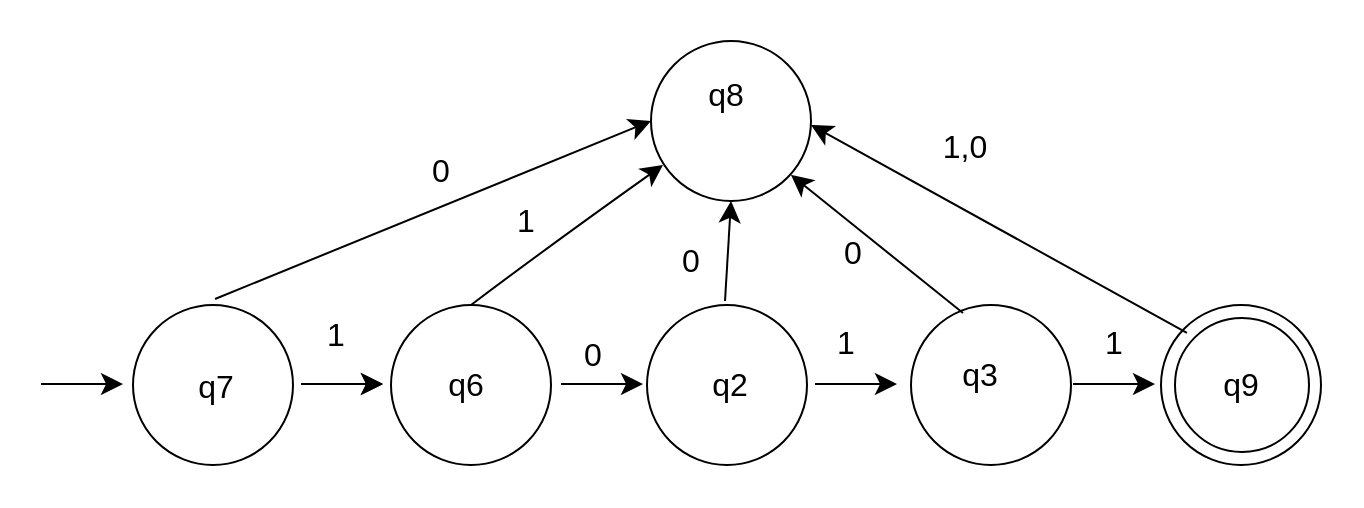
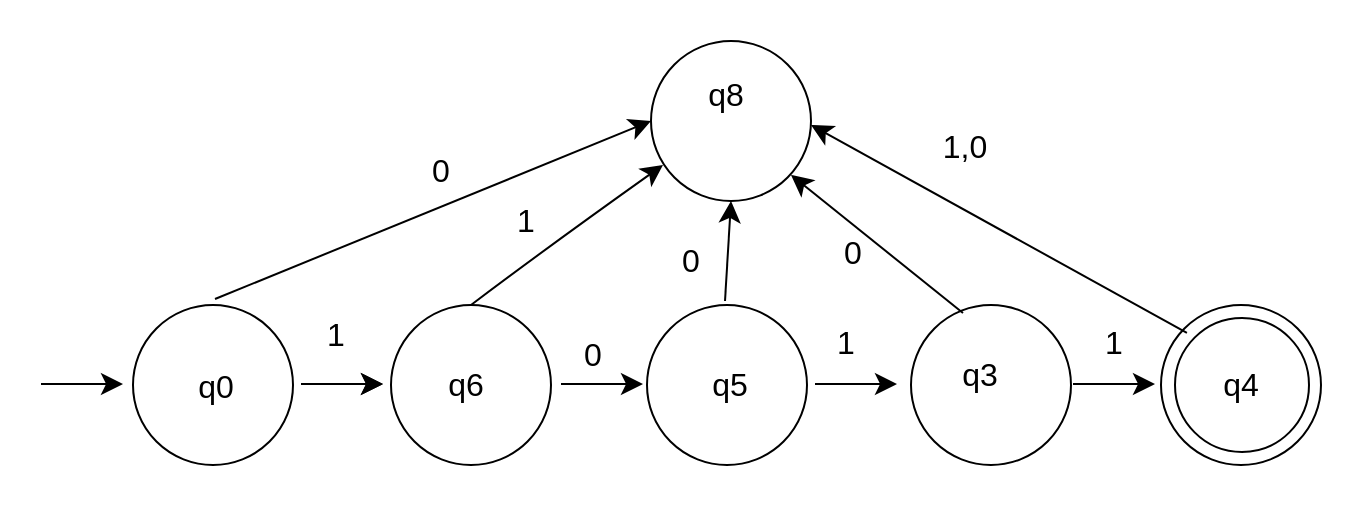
(731, 385) -> (731, 385)
(1242, 385) -> (1242, 385)
(217, 387) -> (217, 387)
